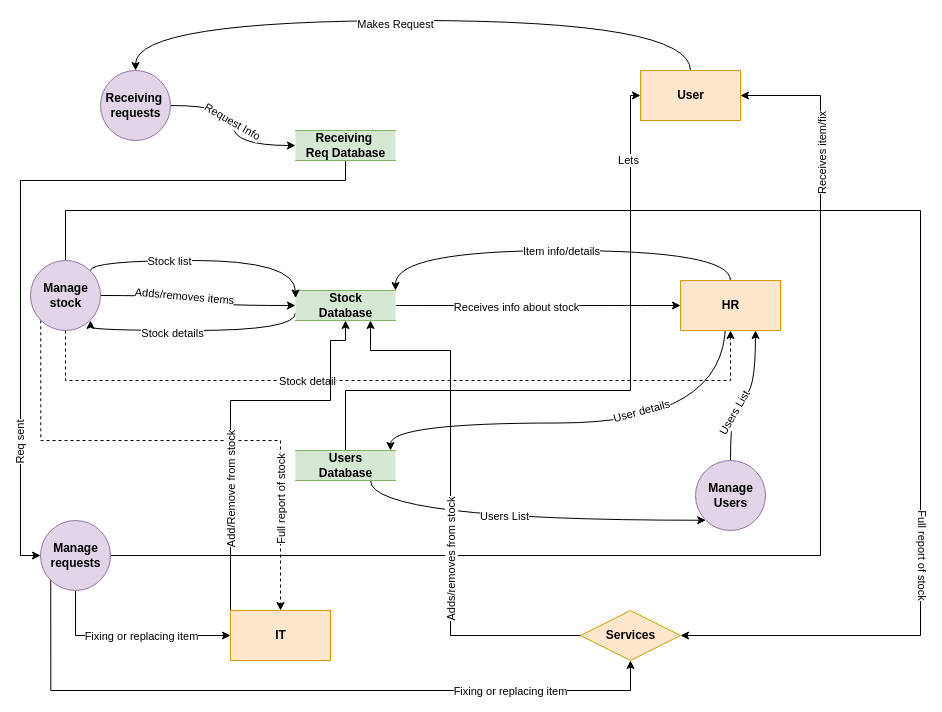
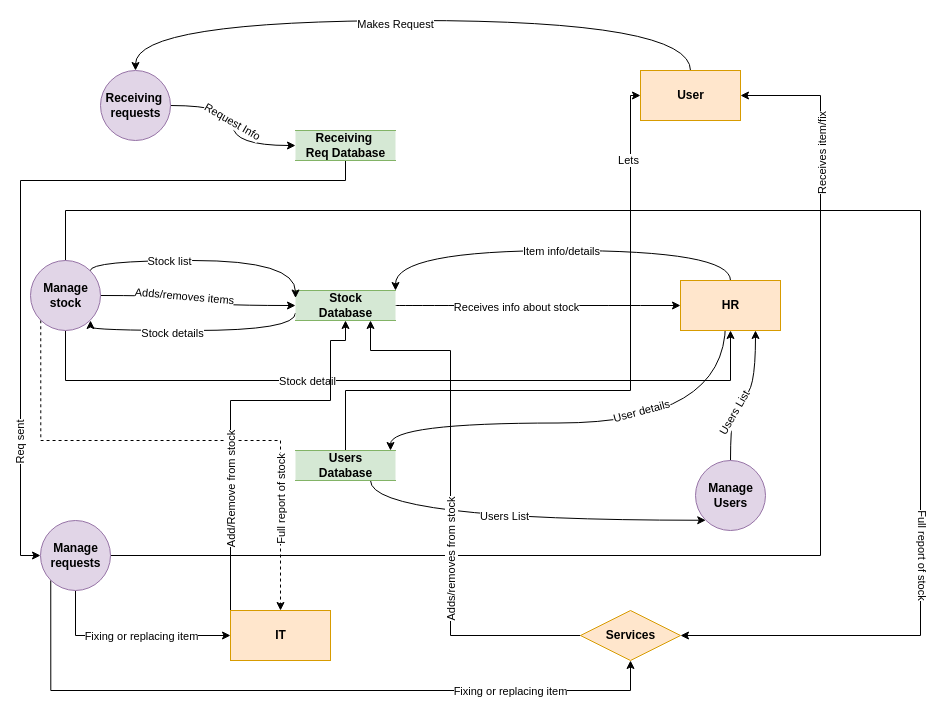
(554, 381) -> (554, 381)
